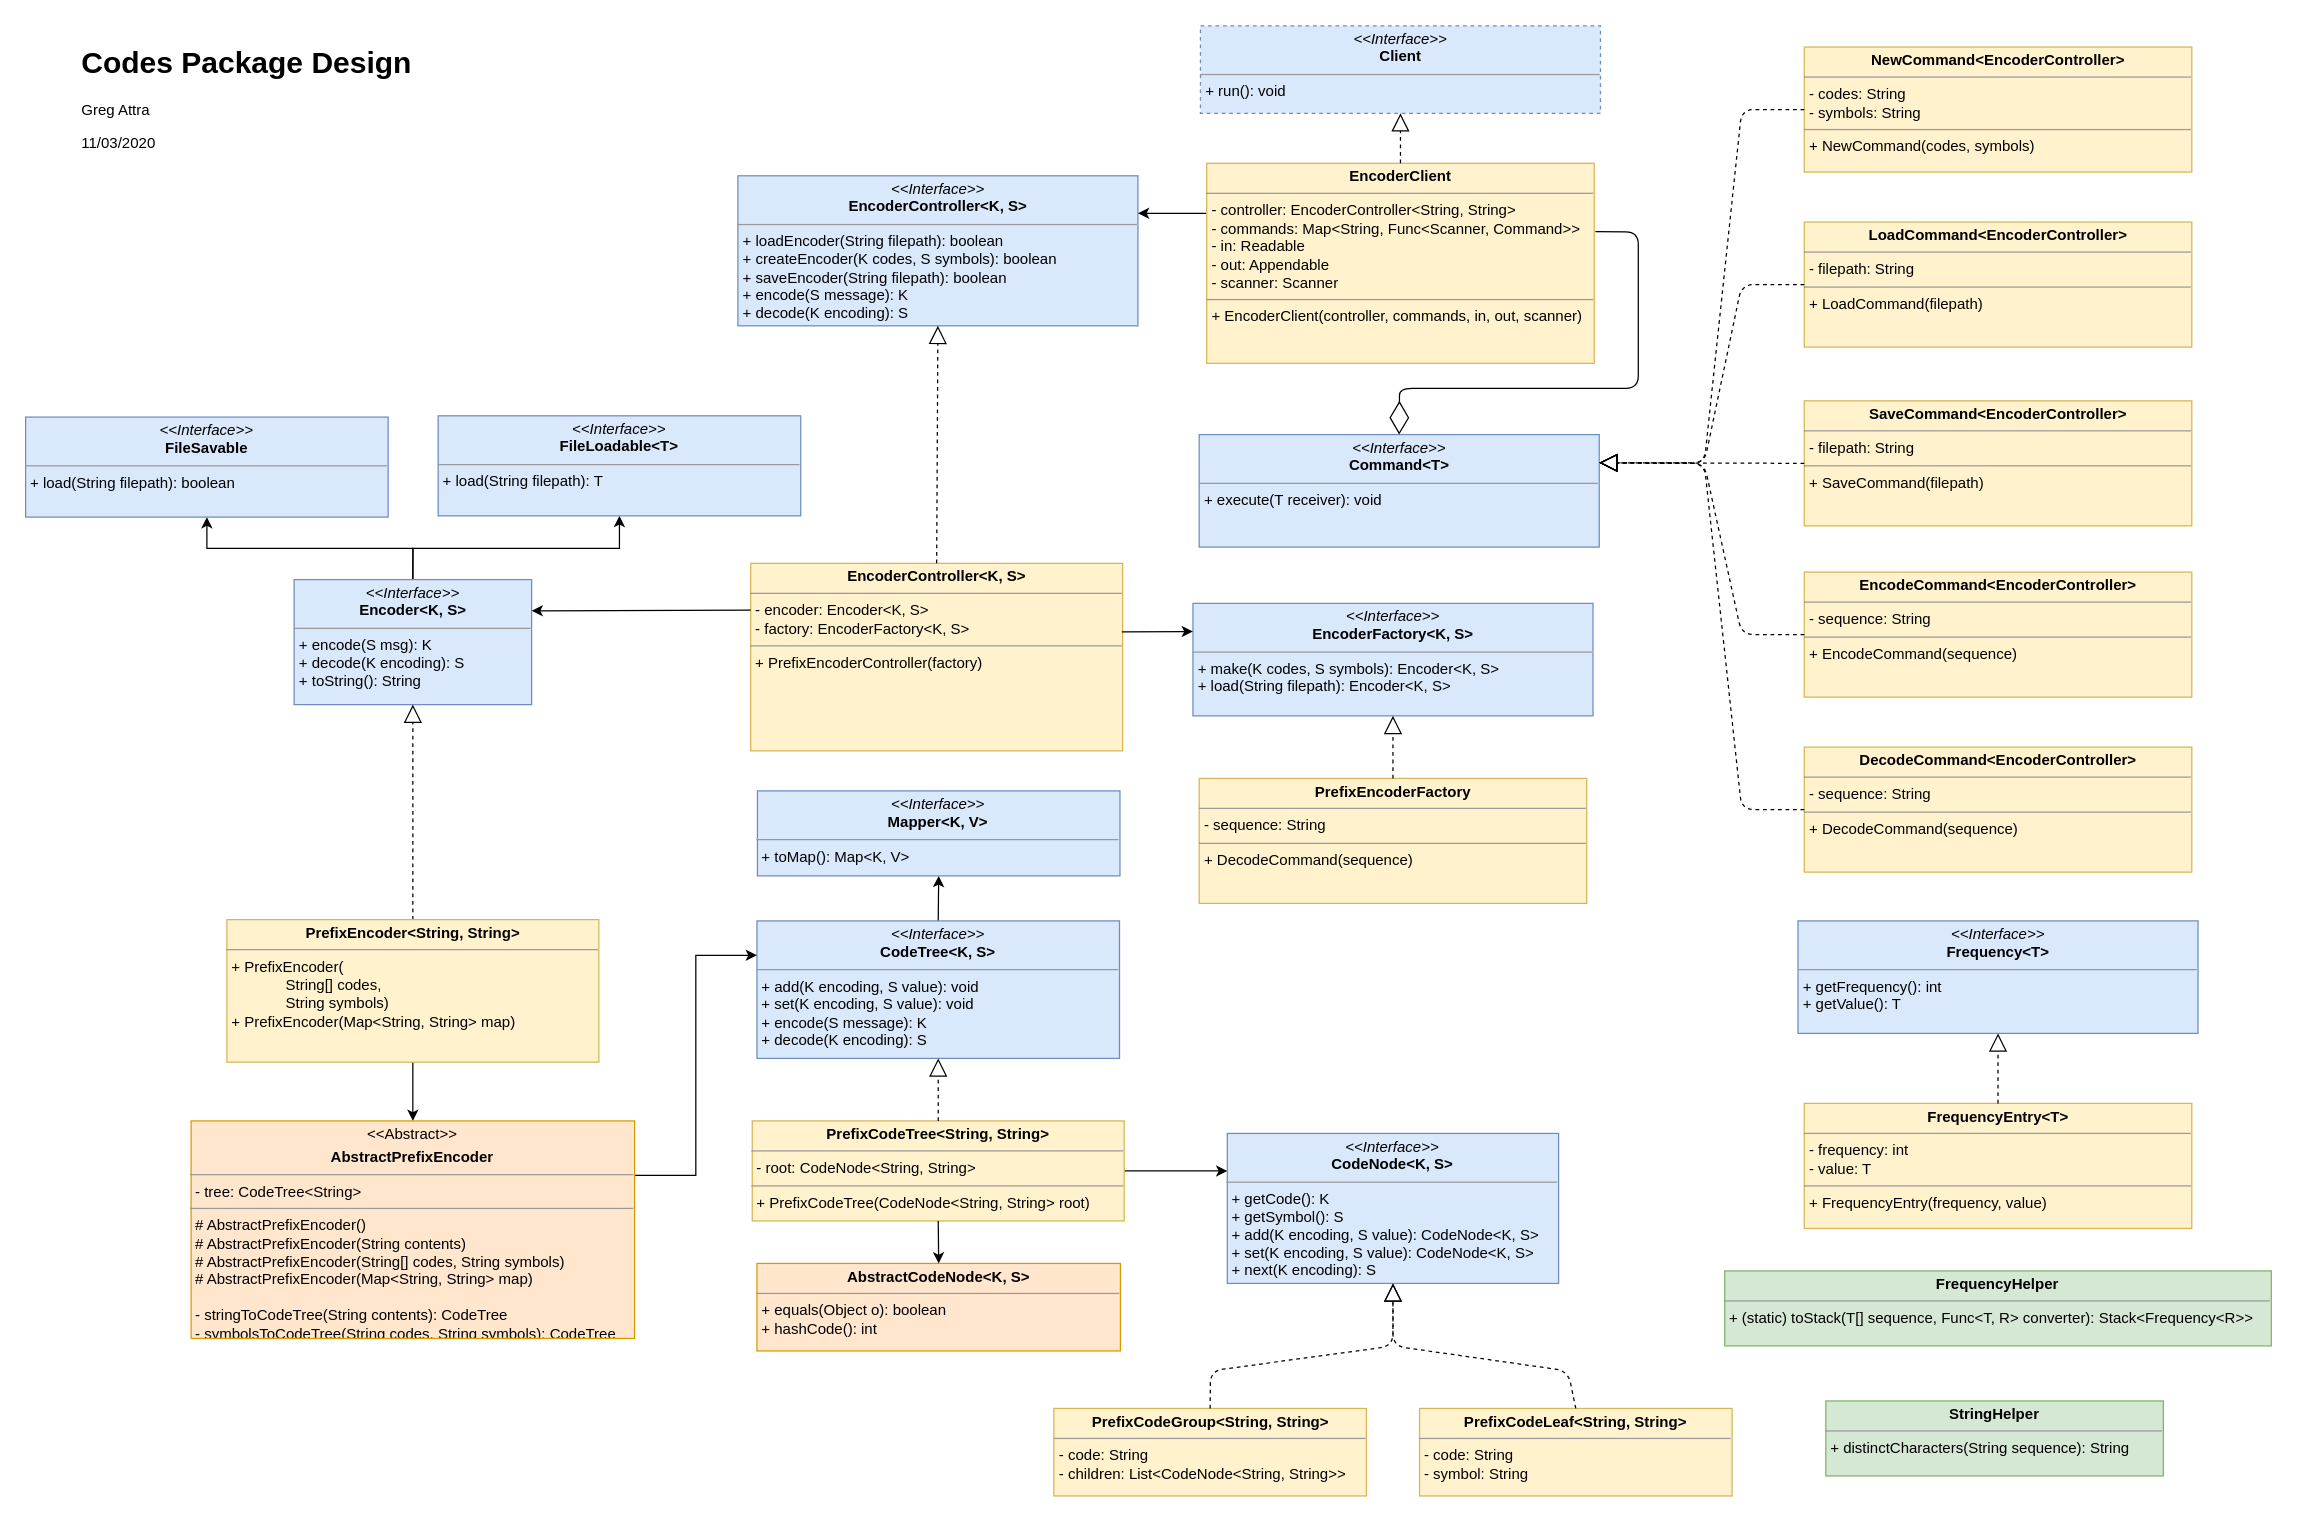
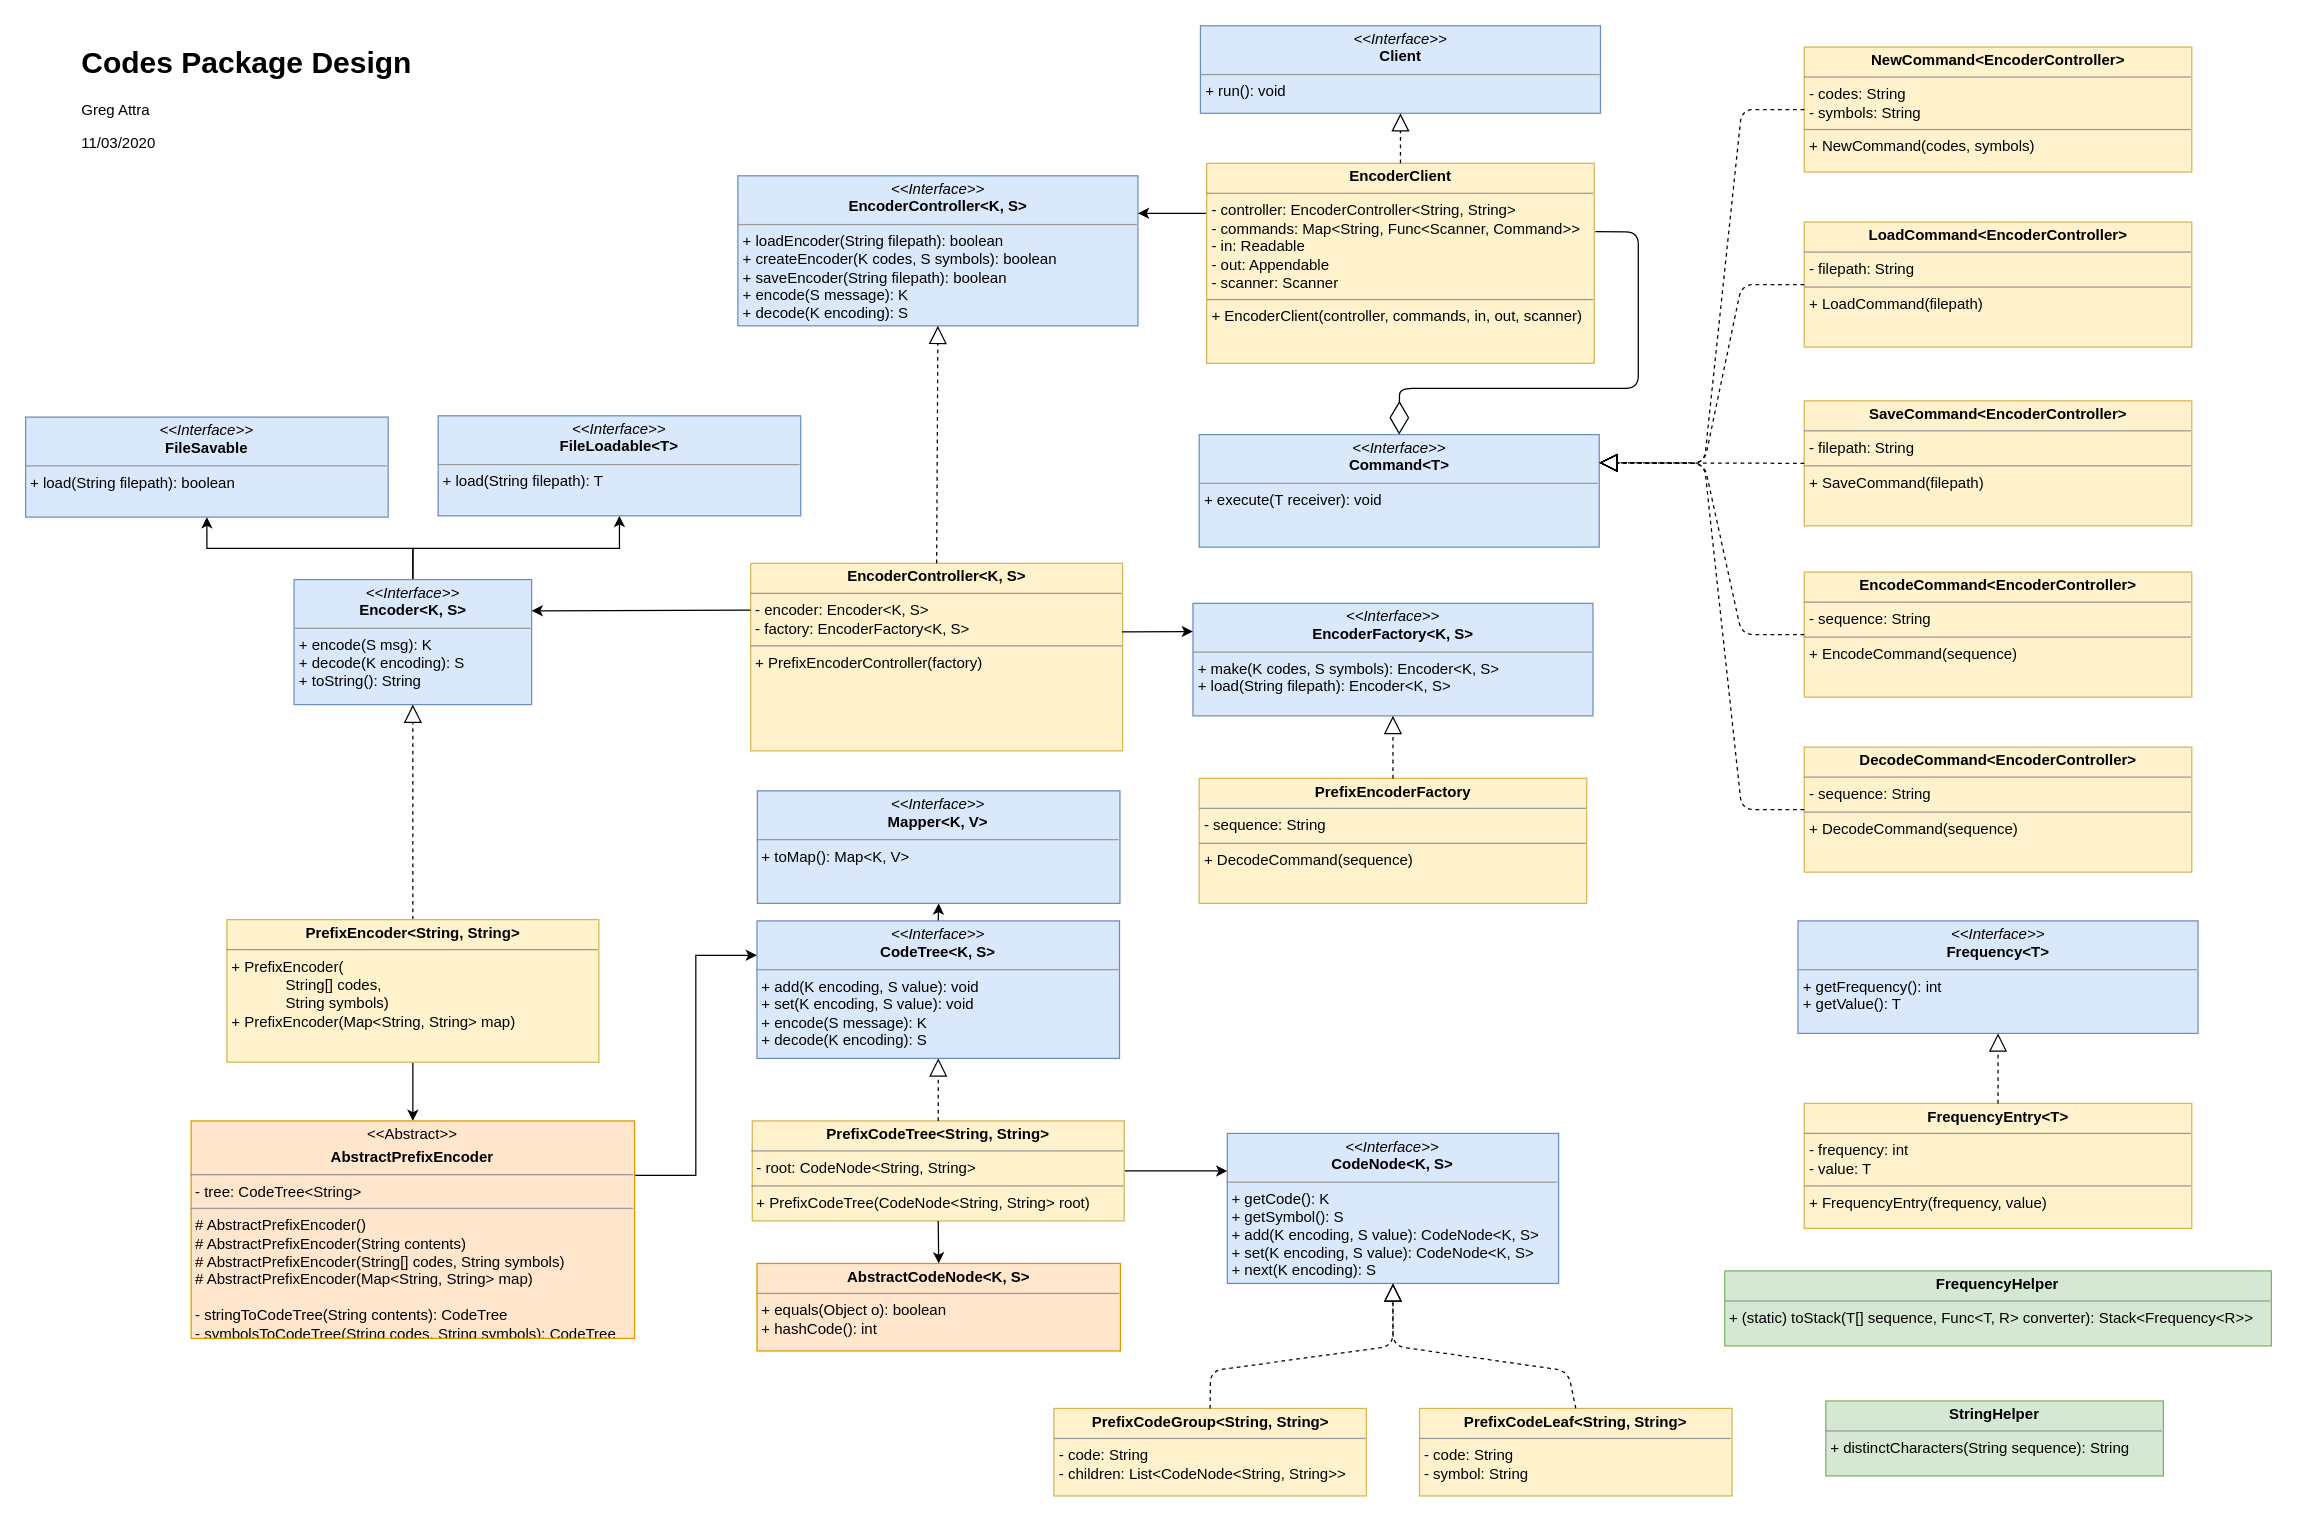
(1400, 69) -> (1400, 69)
(939, 833) -> (939, 847)
